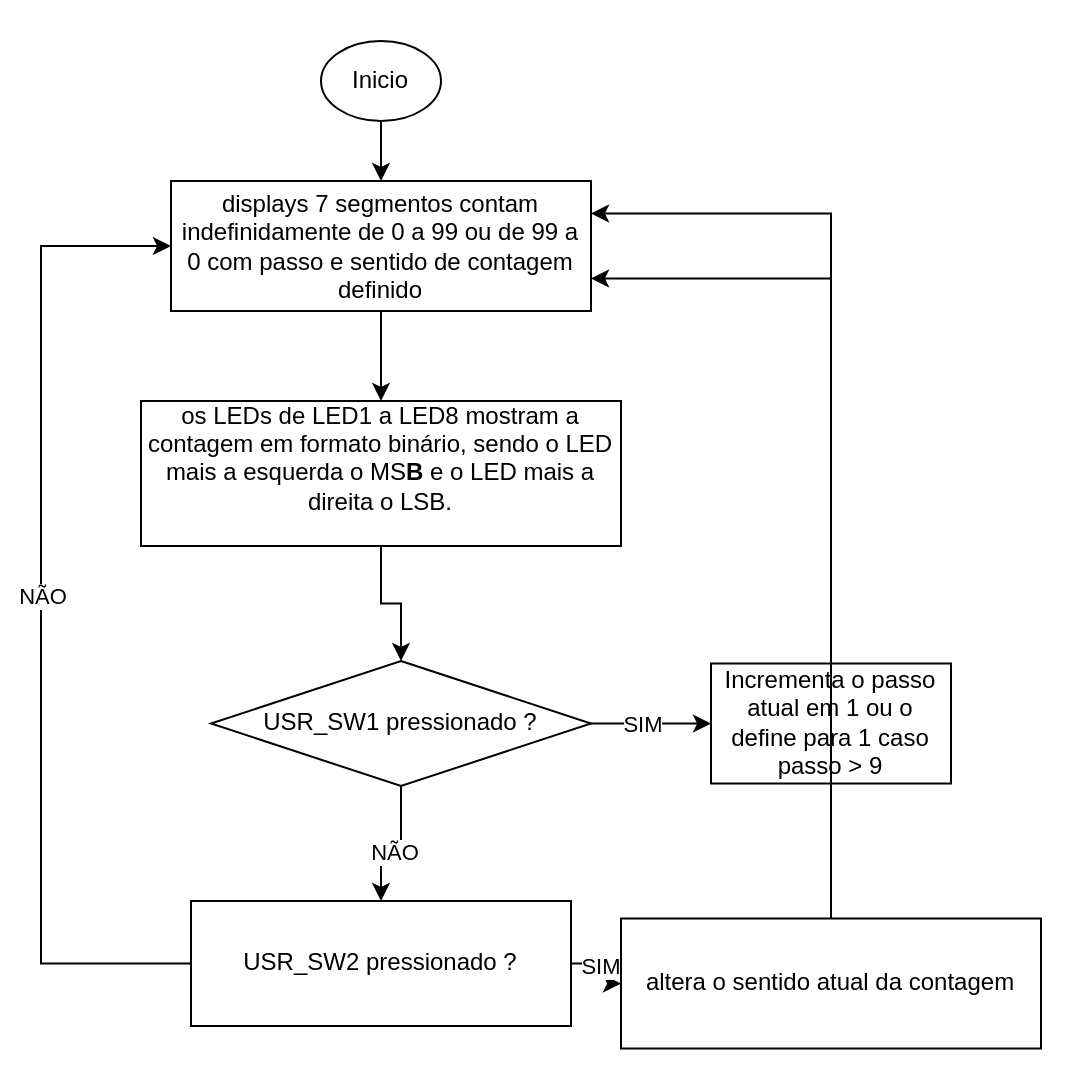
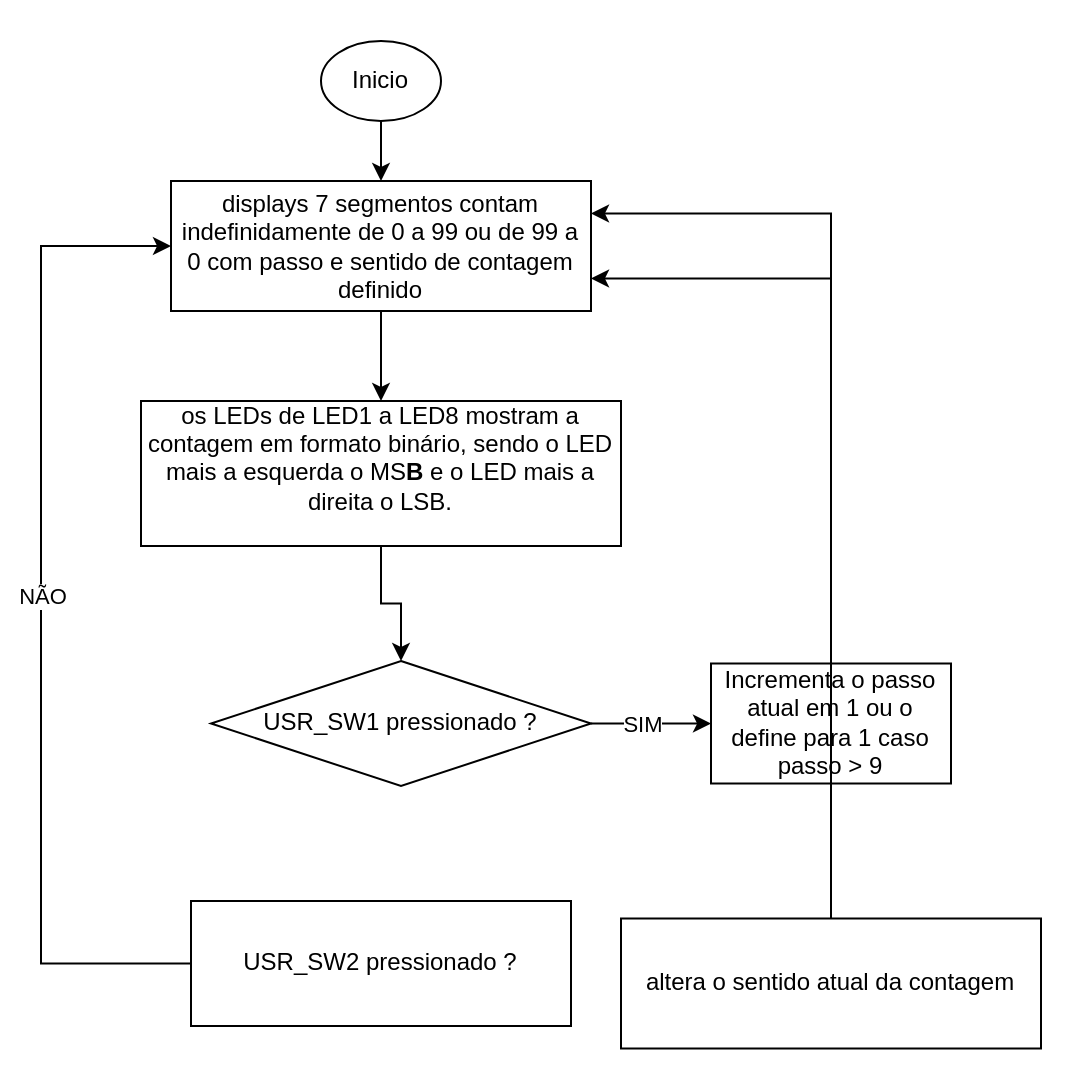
(398, 844) -> none
(602, 964) -> none
